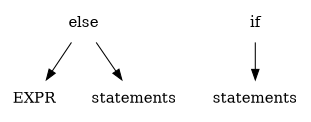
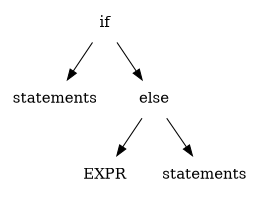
none -> (127, 57)
